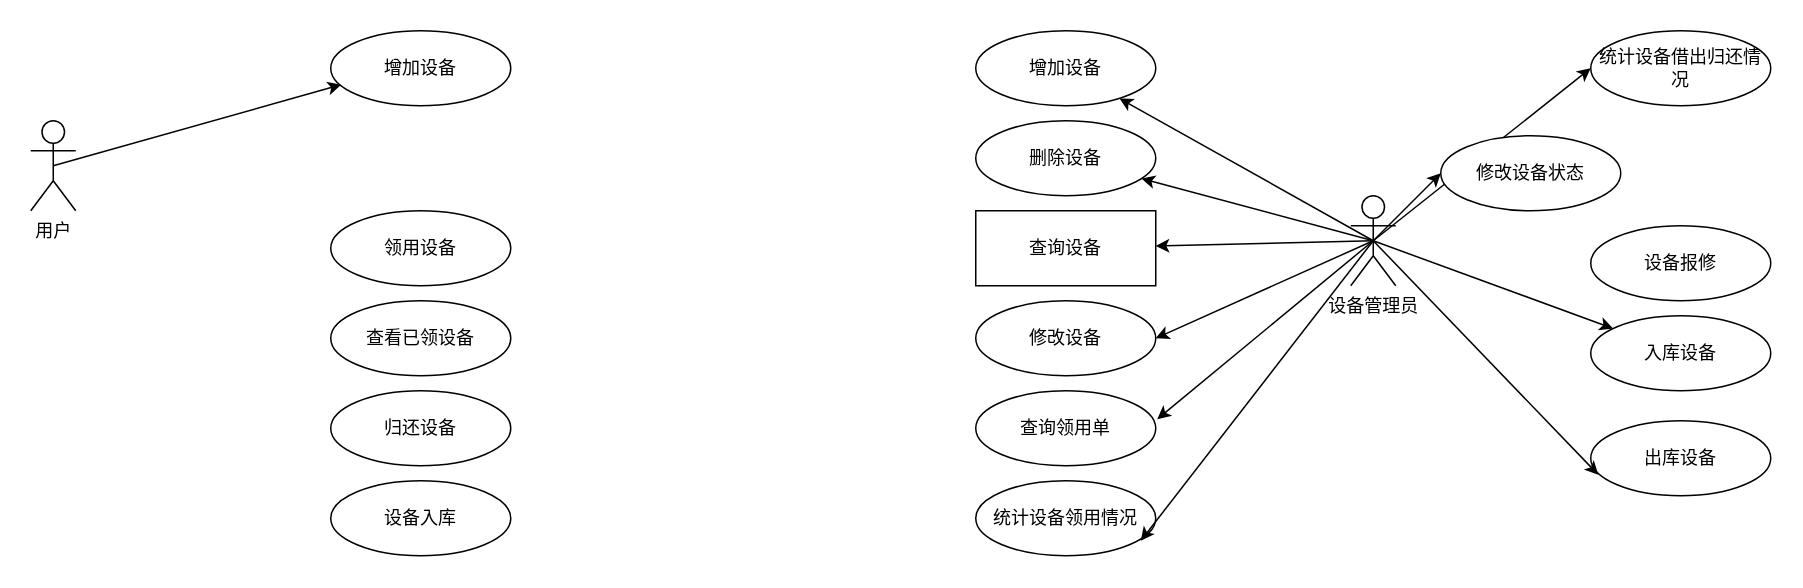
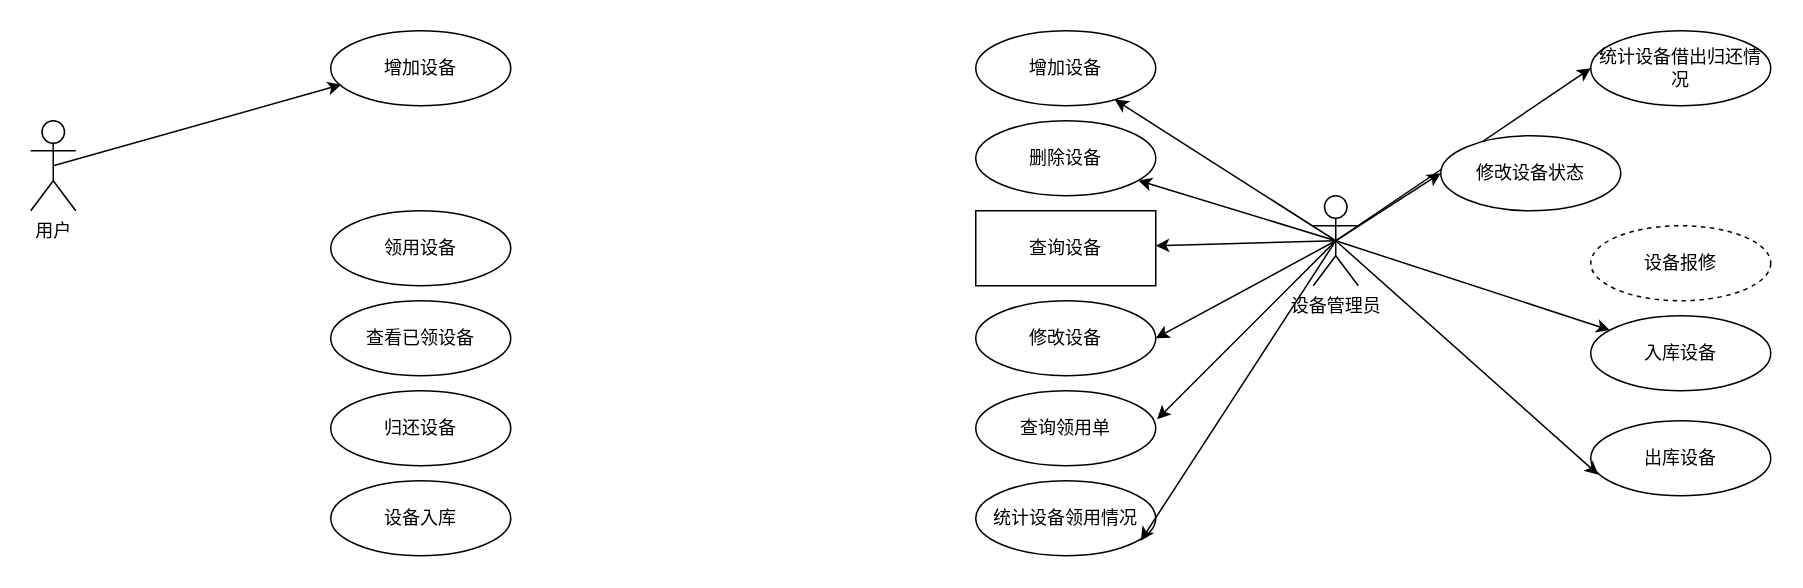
(1373, 241) -> (1336, 241)
(1681, 263) -> (1681, 263)
